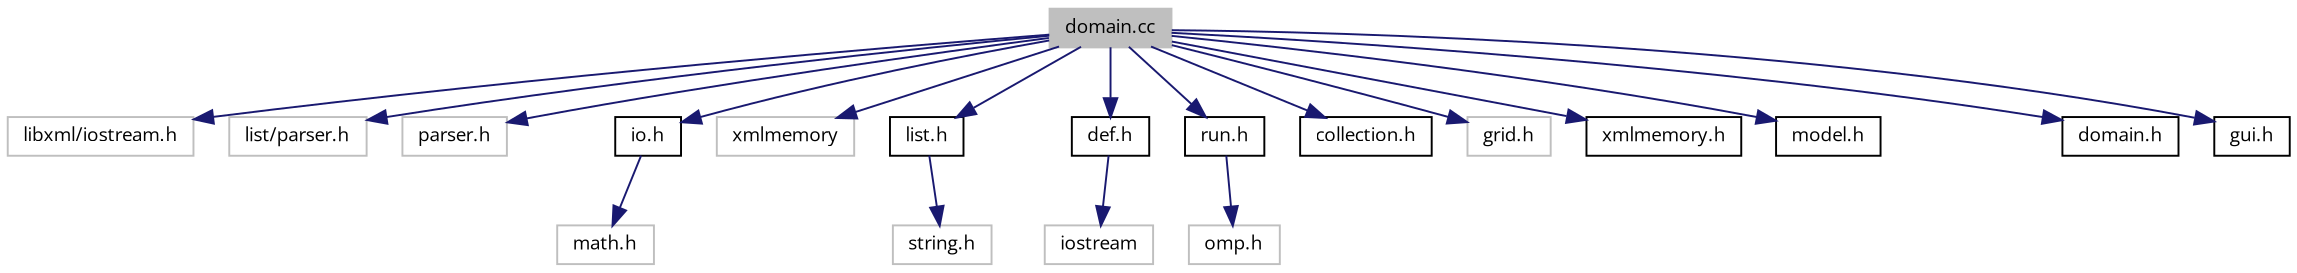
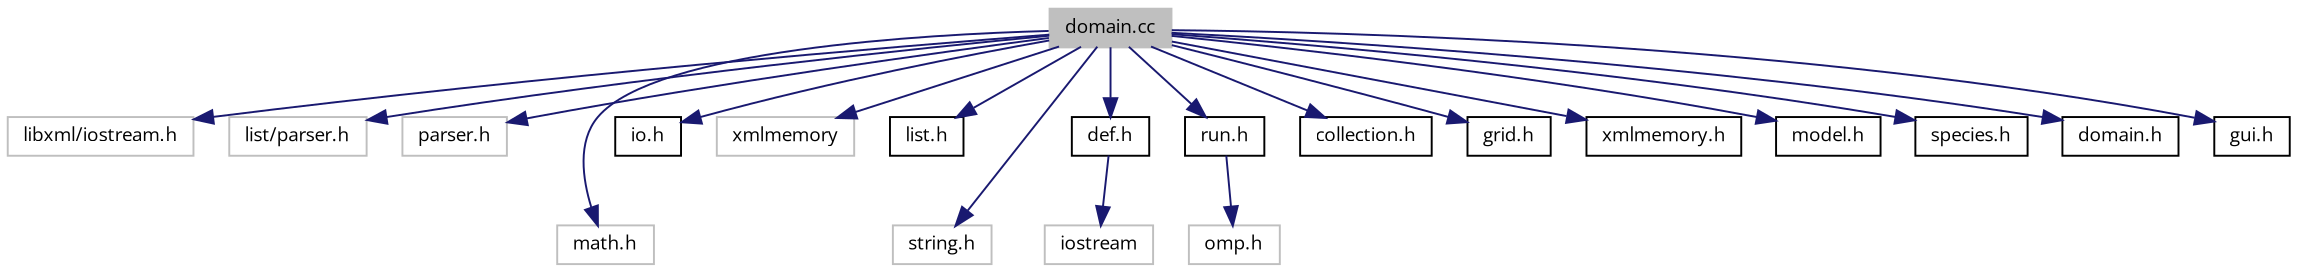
(1509, 136) -> (1509, 136)
none -> (1971, 136)
(933, 181) -> (1033, 129)
(630, 182) -> (770, 55)
